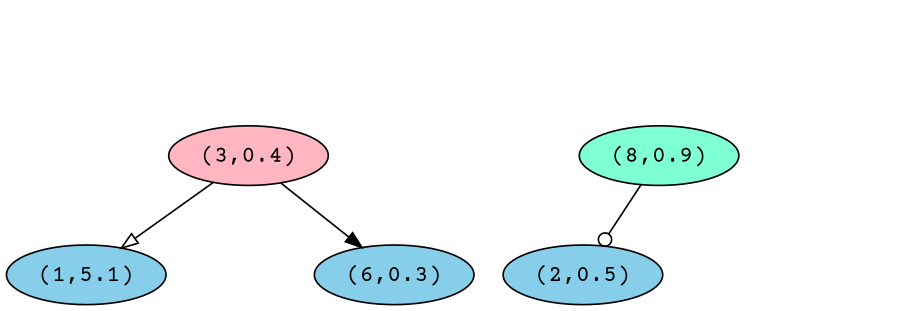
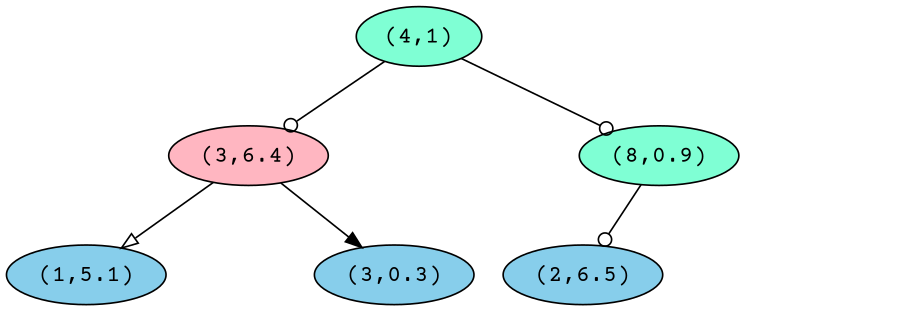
none -> (419, 36)
(248, 156) -> (248, 156)
(394, 275) -> (394, 275)
(583, 275) -> (583, 275)
